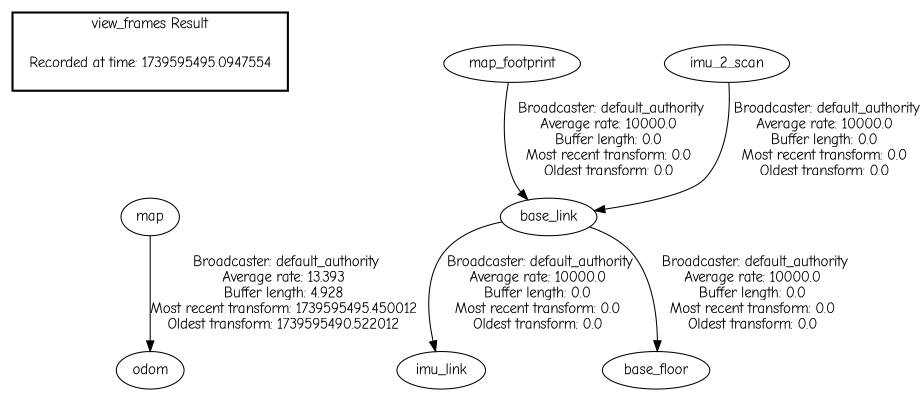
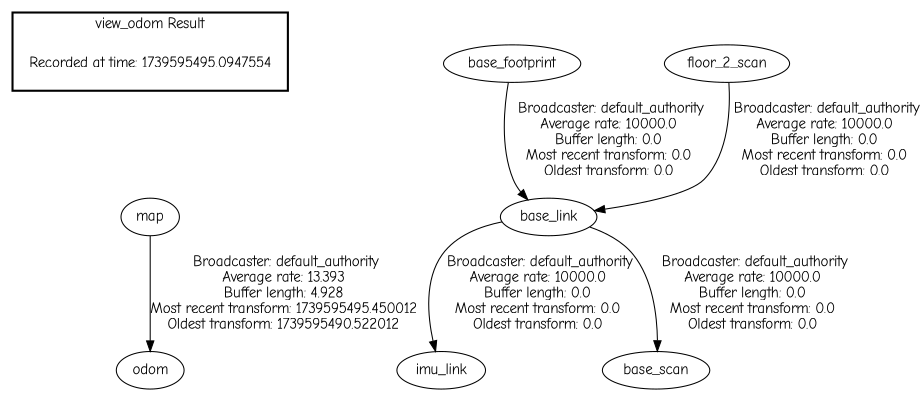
(150, 25) -> (150, 25)
(512, 64) -> (512, 64)
(727, 64) -> (727, 64)
(656, 370) -> (656, 370)
